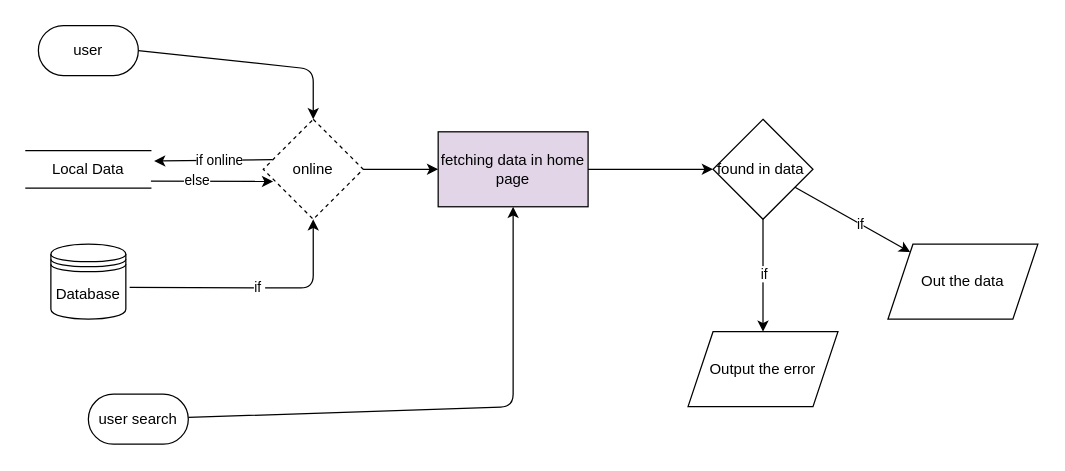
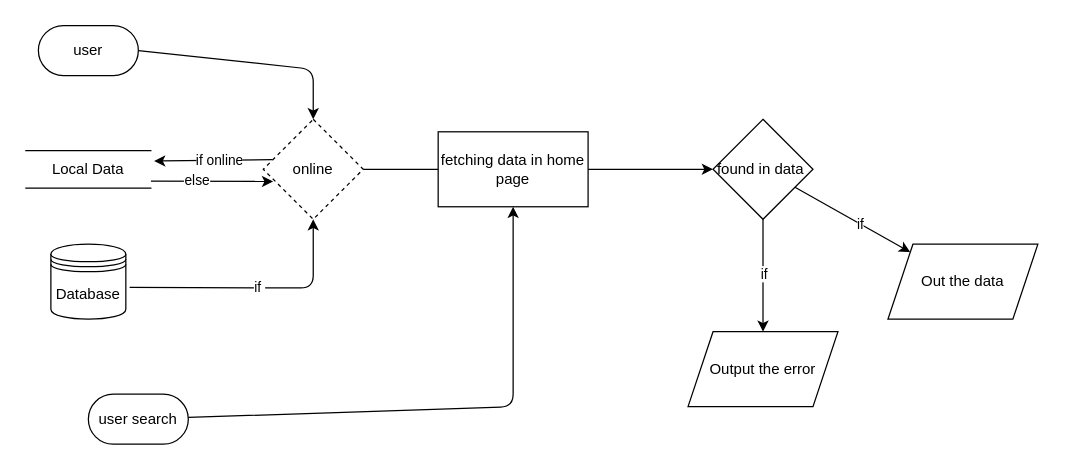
(428, 169) -> (431, 169)
(513, 169) -> (513, 169)
